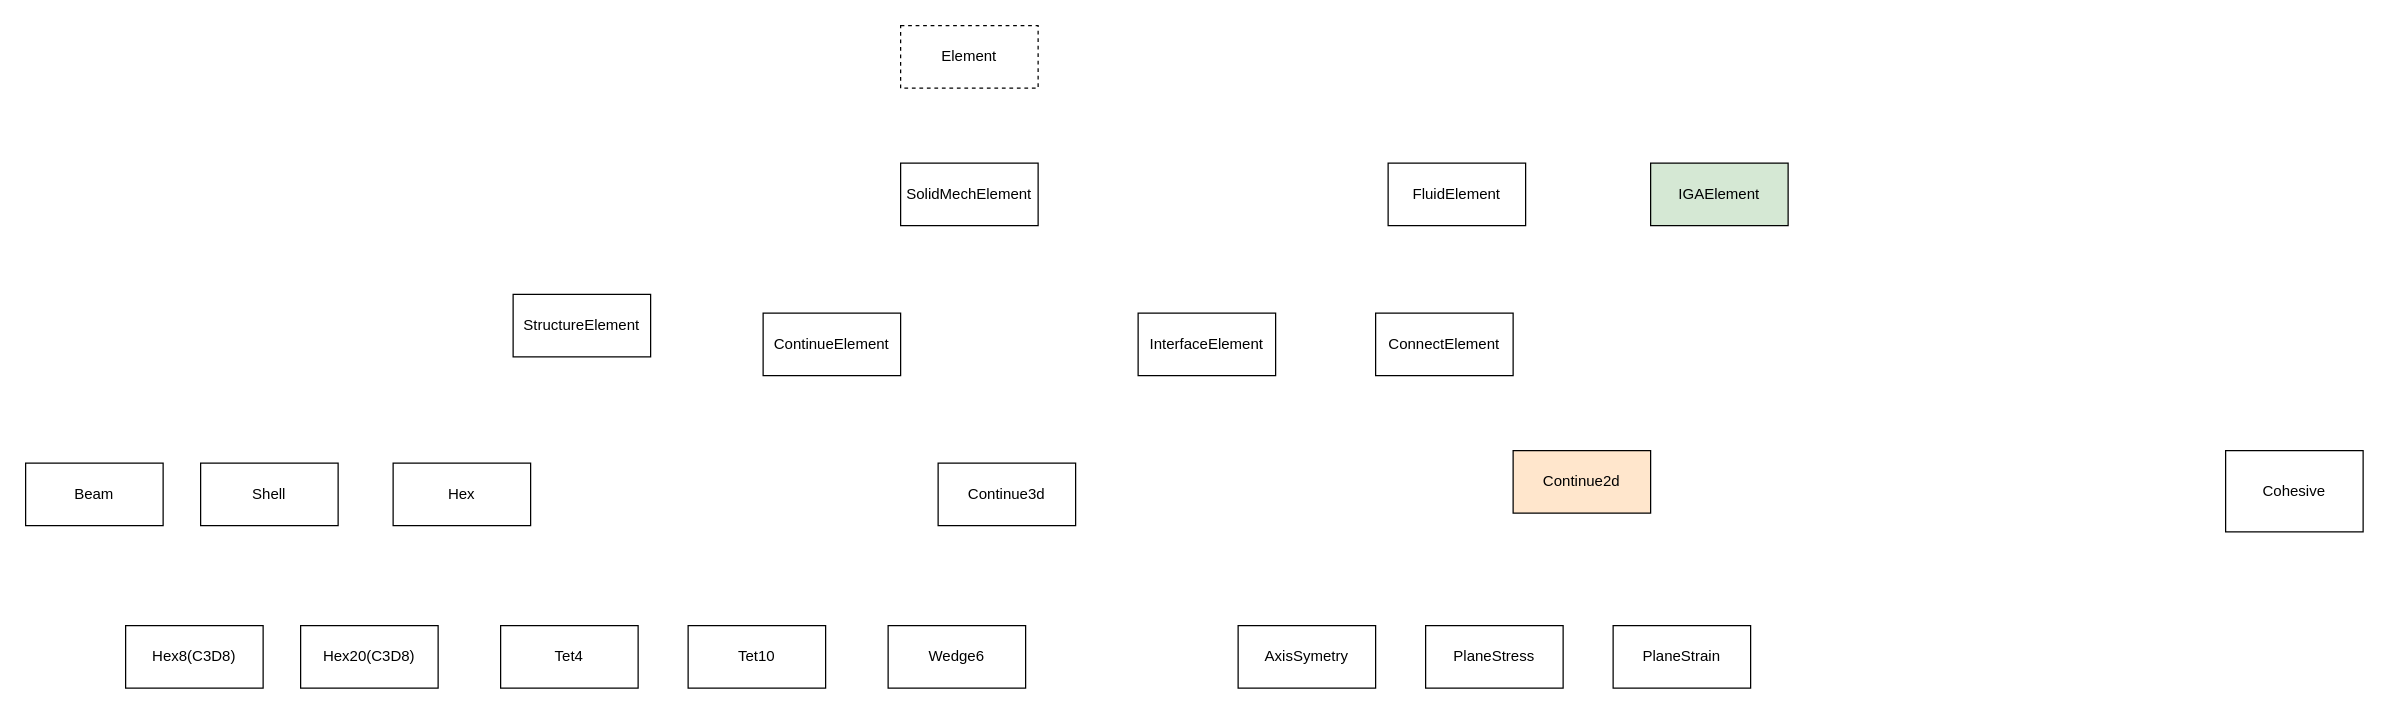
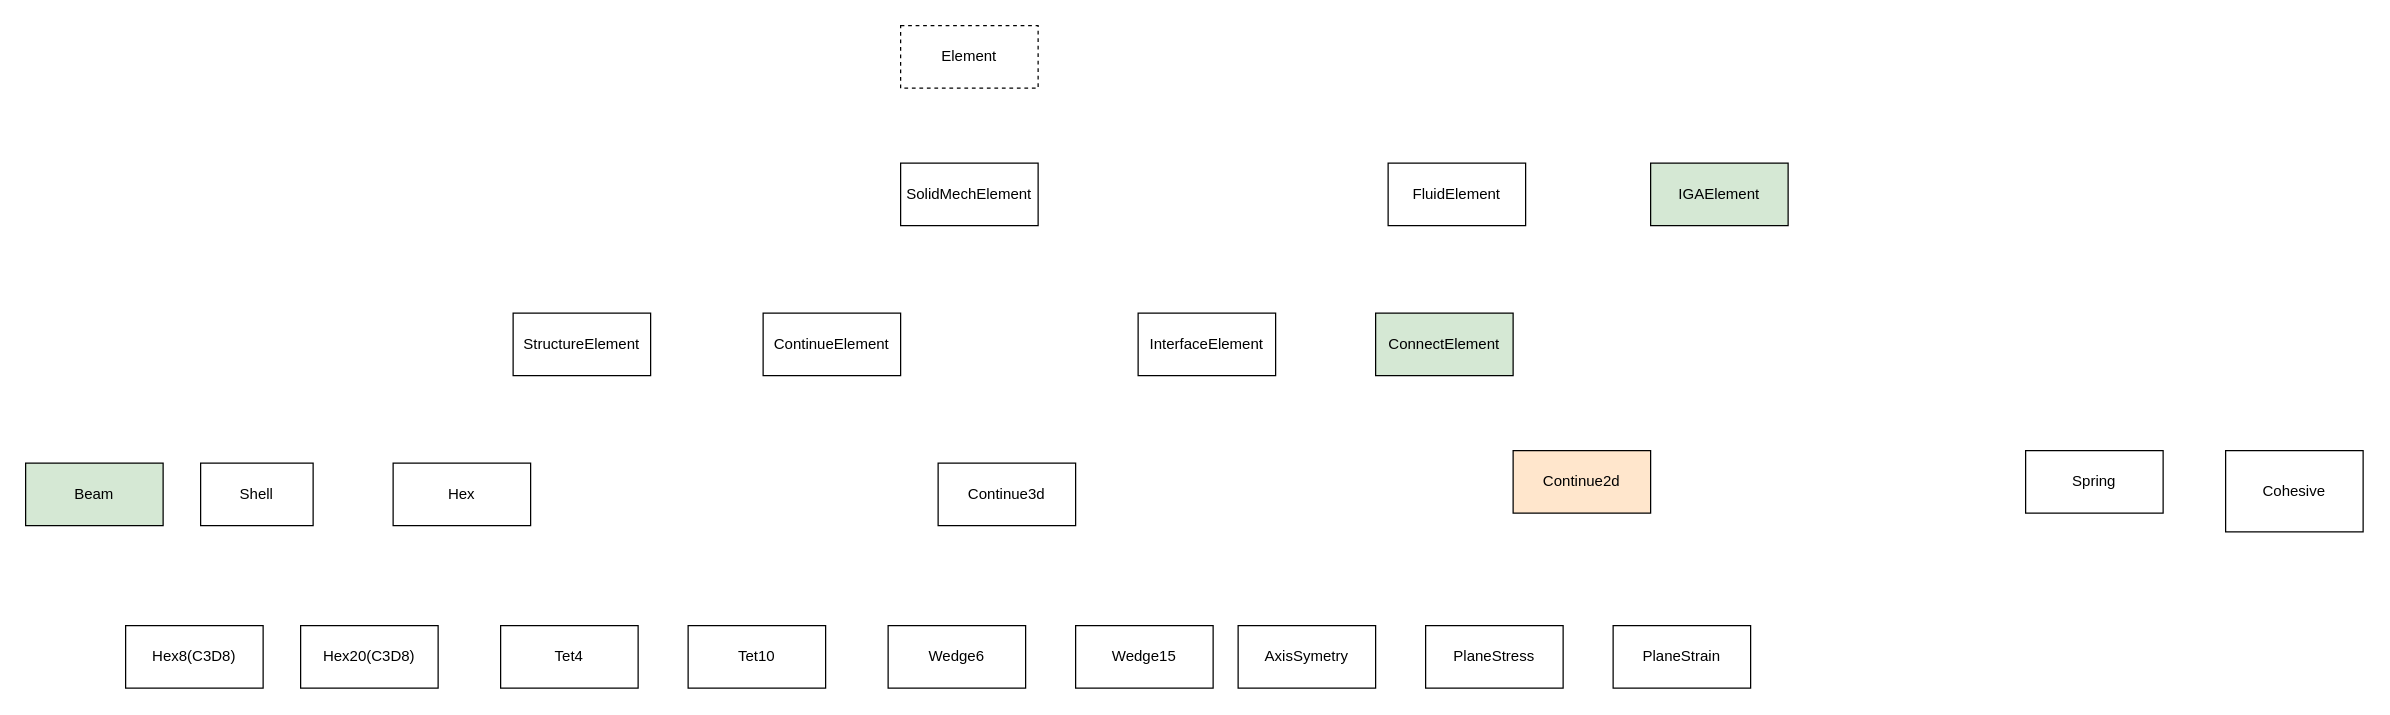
(582, 326) -> (582, 344)
(1444, 344) -> (1444, 344)
none -> (2094, 482)
(94, 494) -> (94, 494)
(269, 494) -> (257, 494)
none -> (1144, 657)
